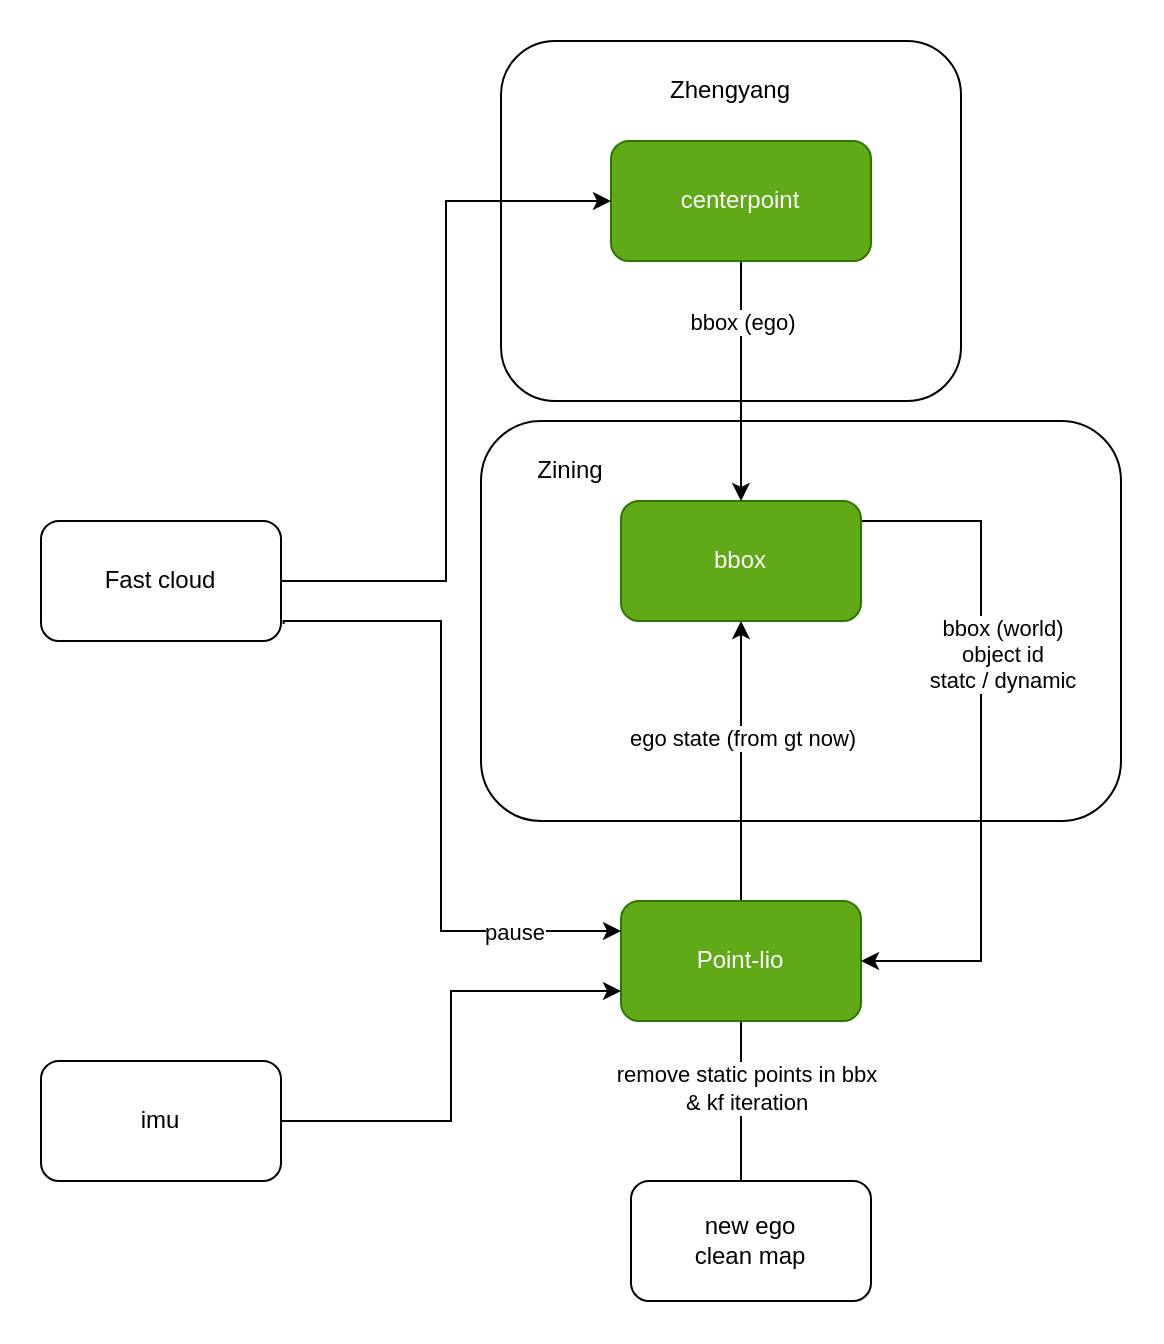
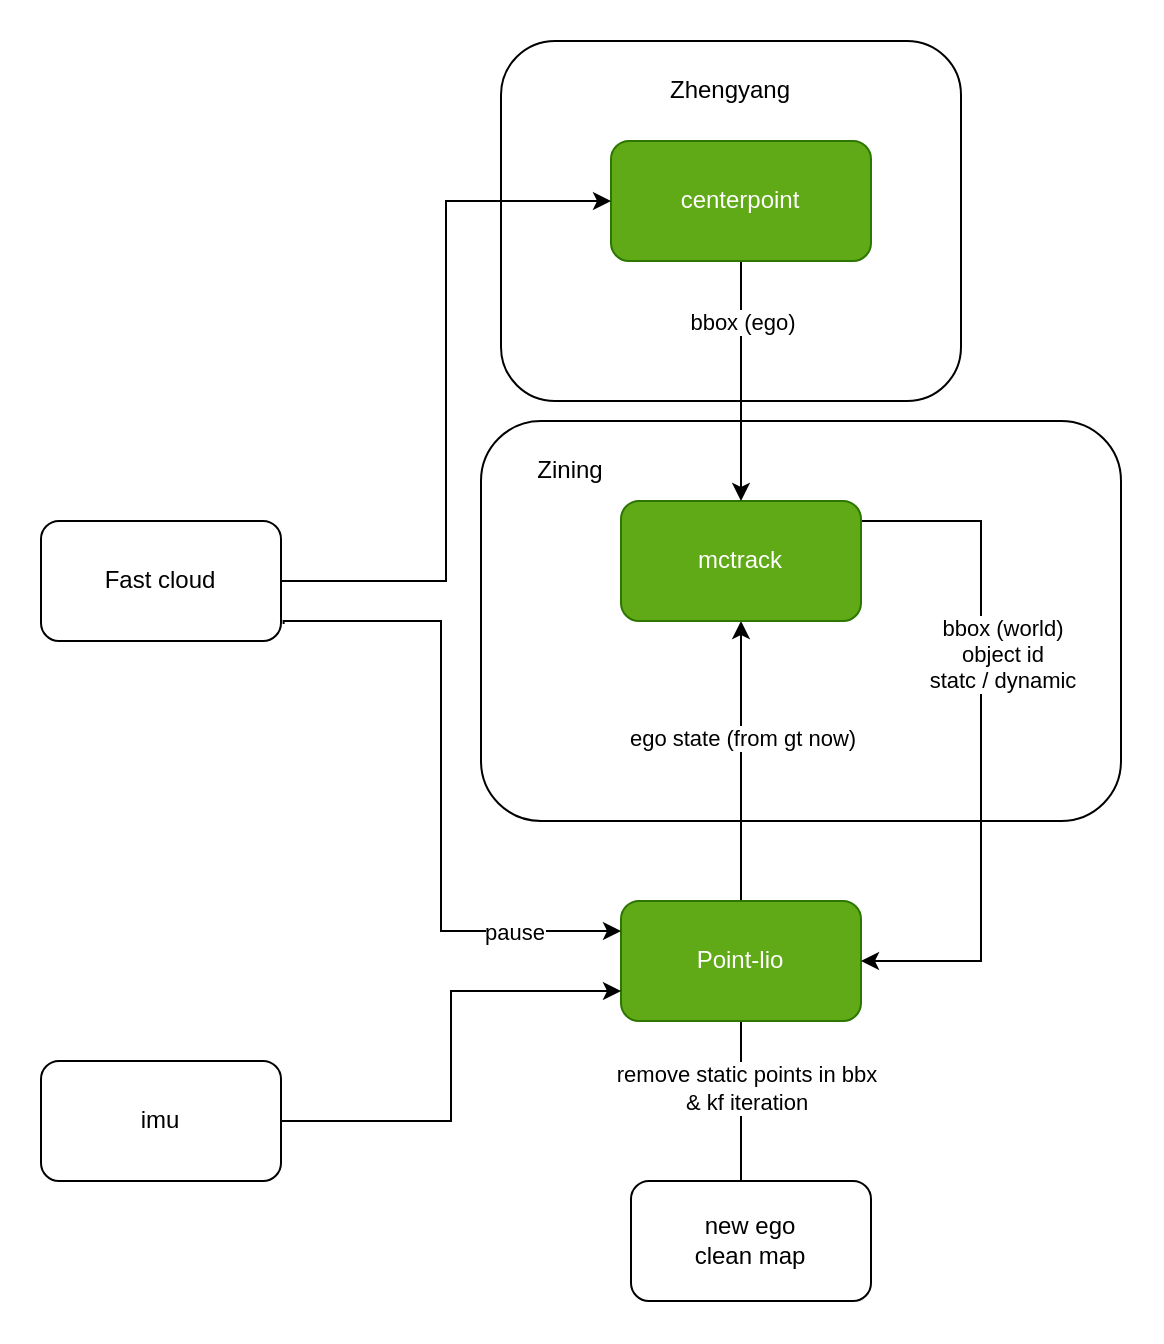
(741, 561) -> (741, 561)
